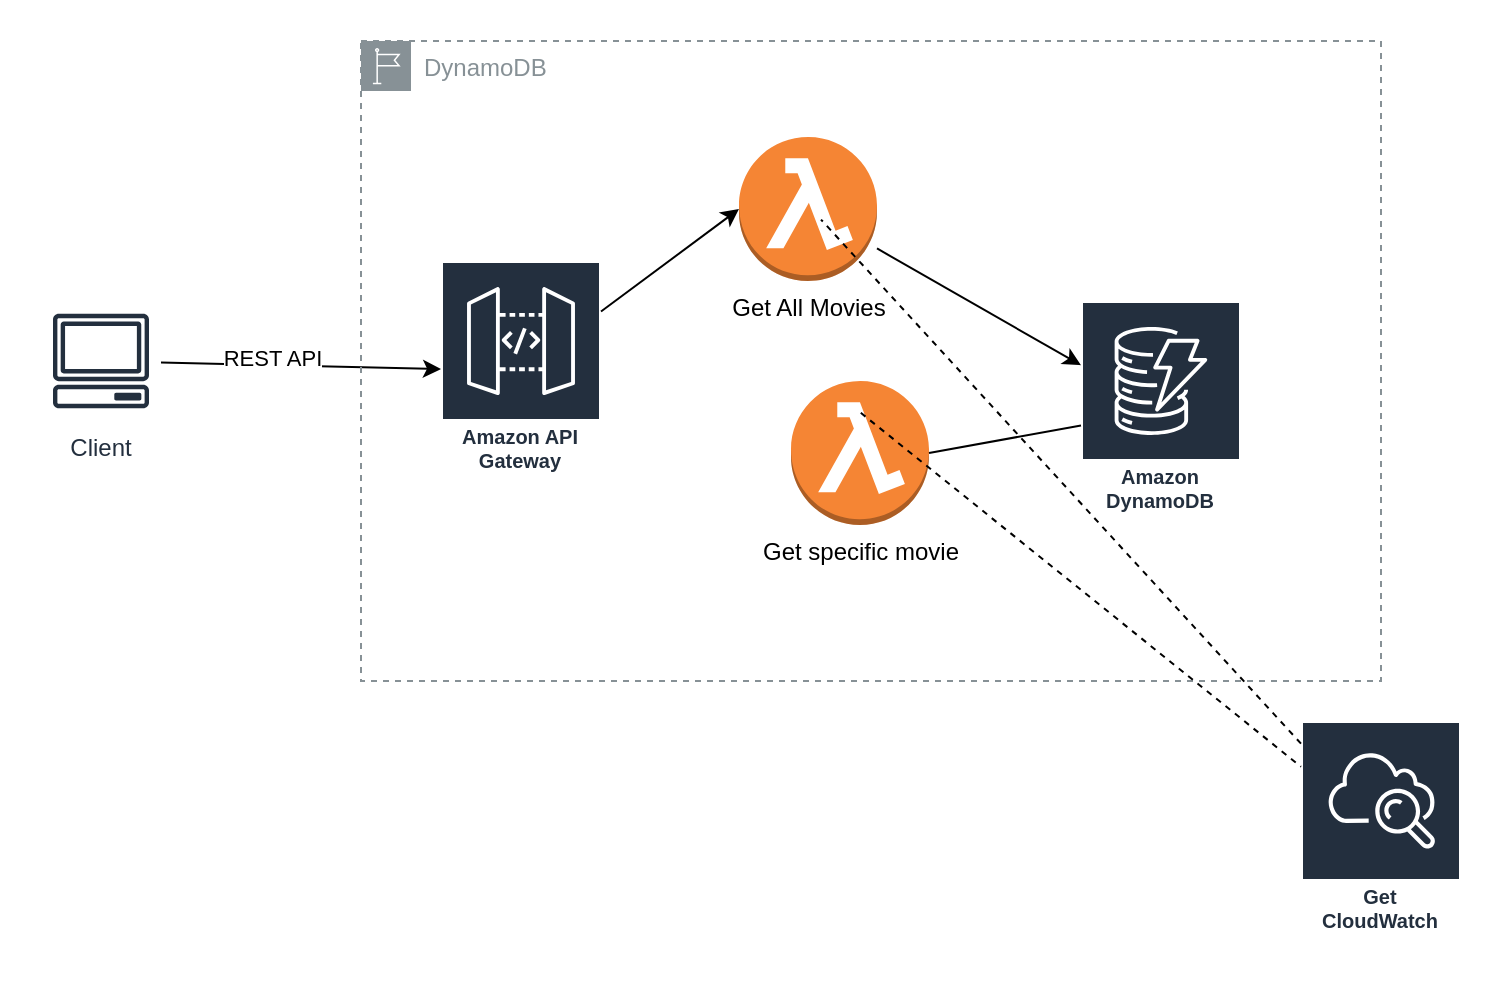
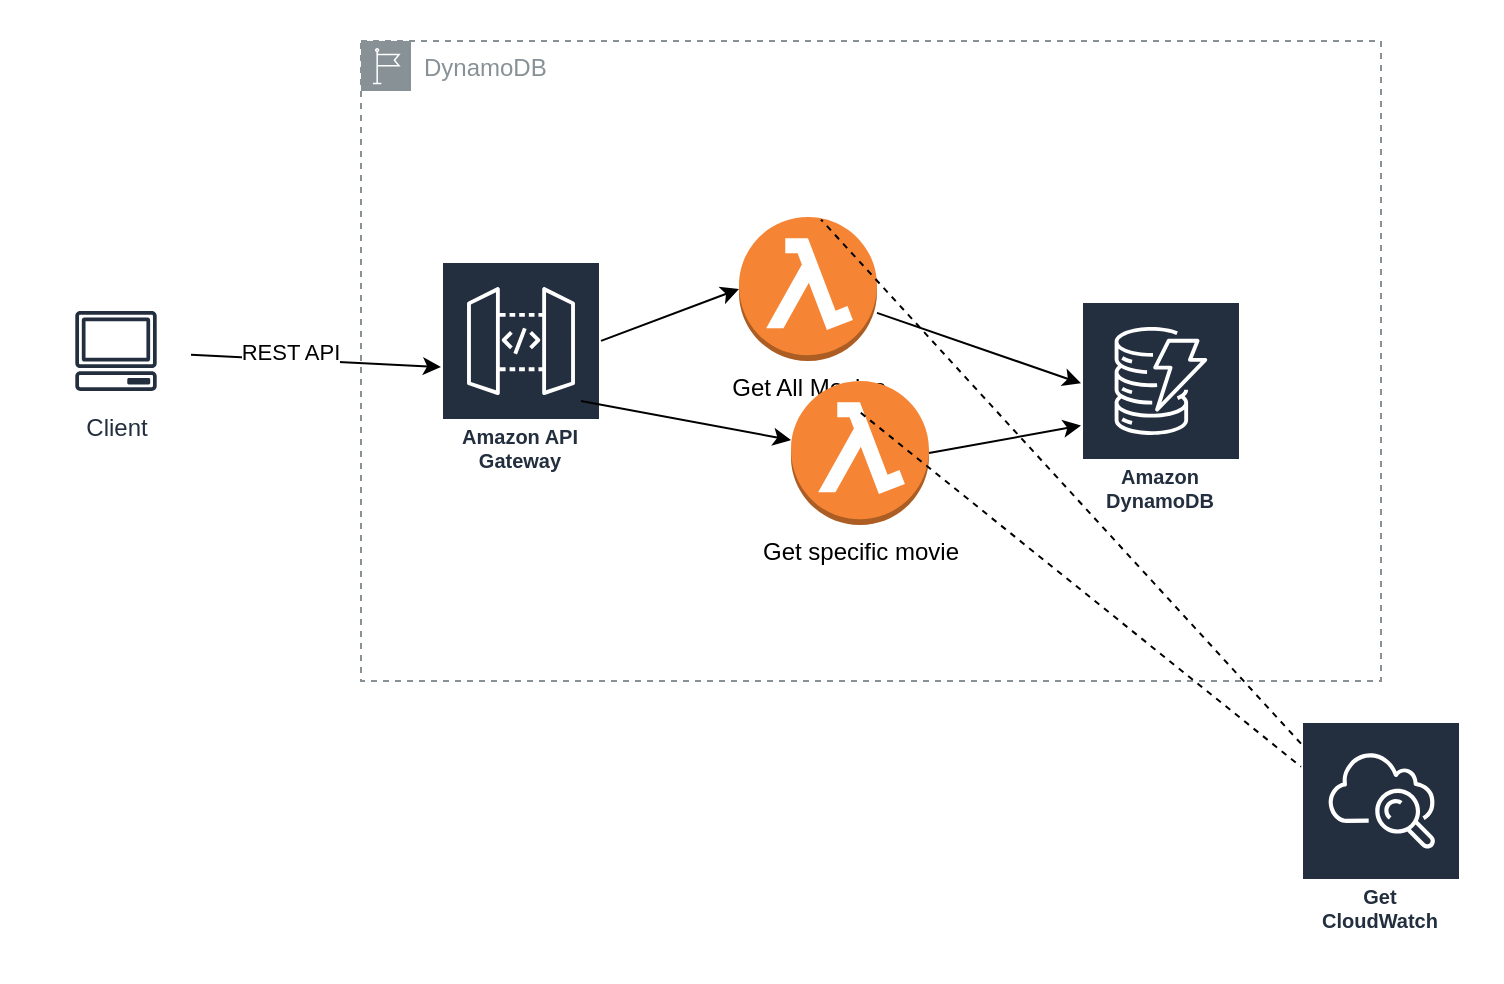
(808, 209) -> (808, 289)
(101, 361) -> (116, 351)
none -> (688, 421)
(1072, 427) -> (1065, 428)
